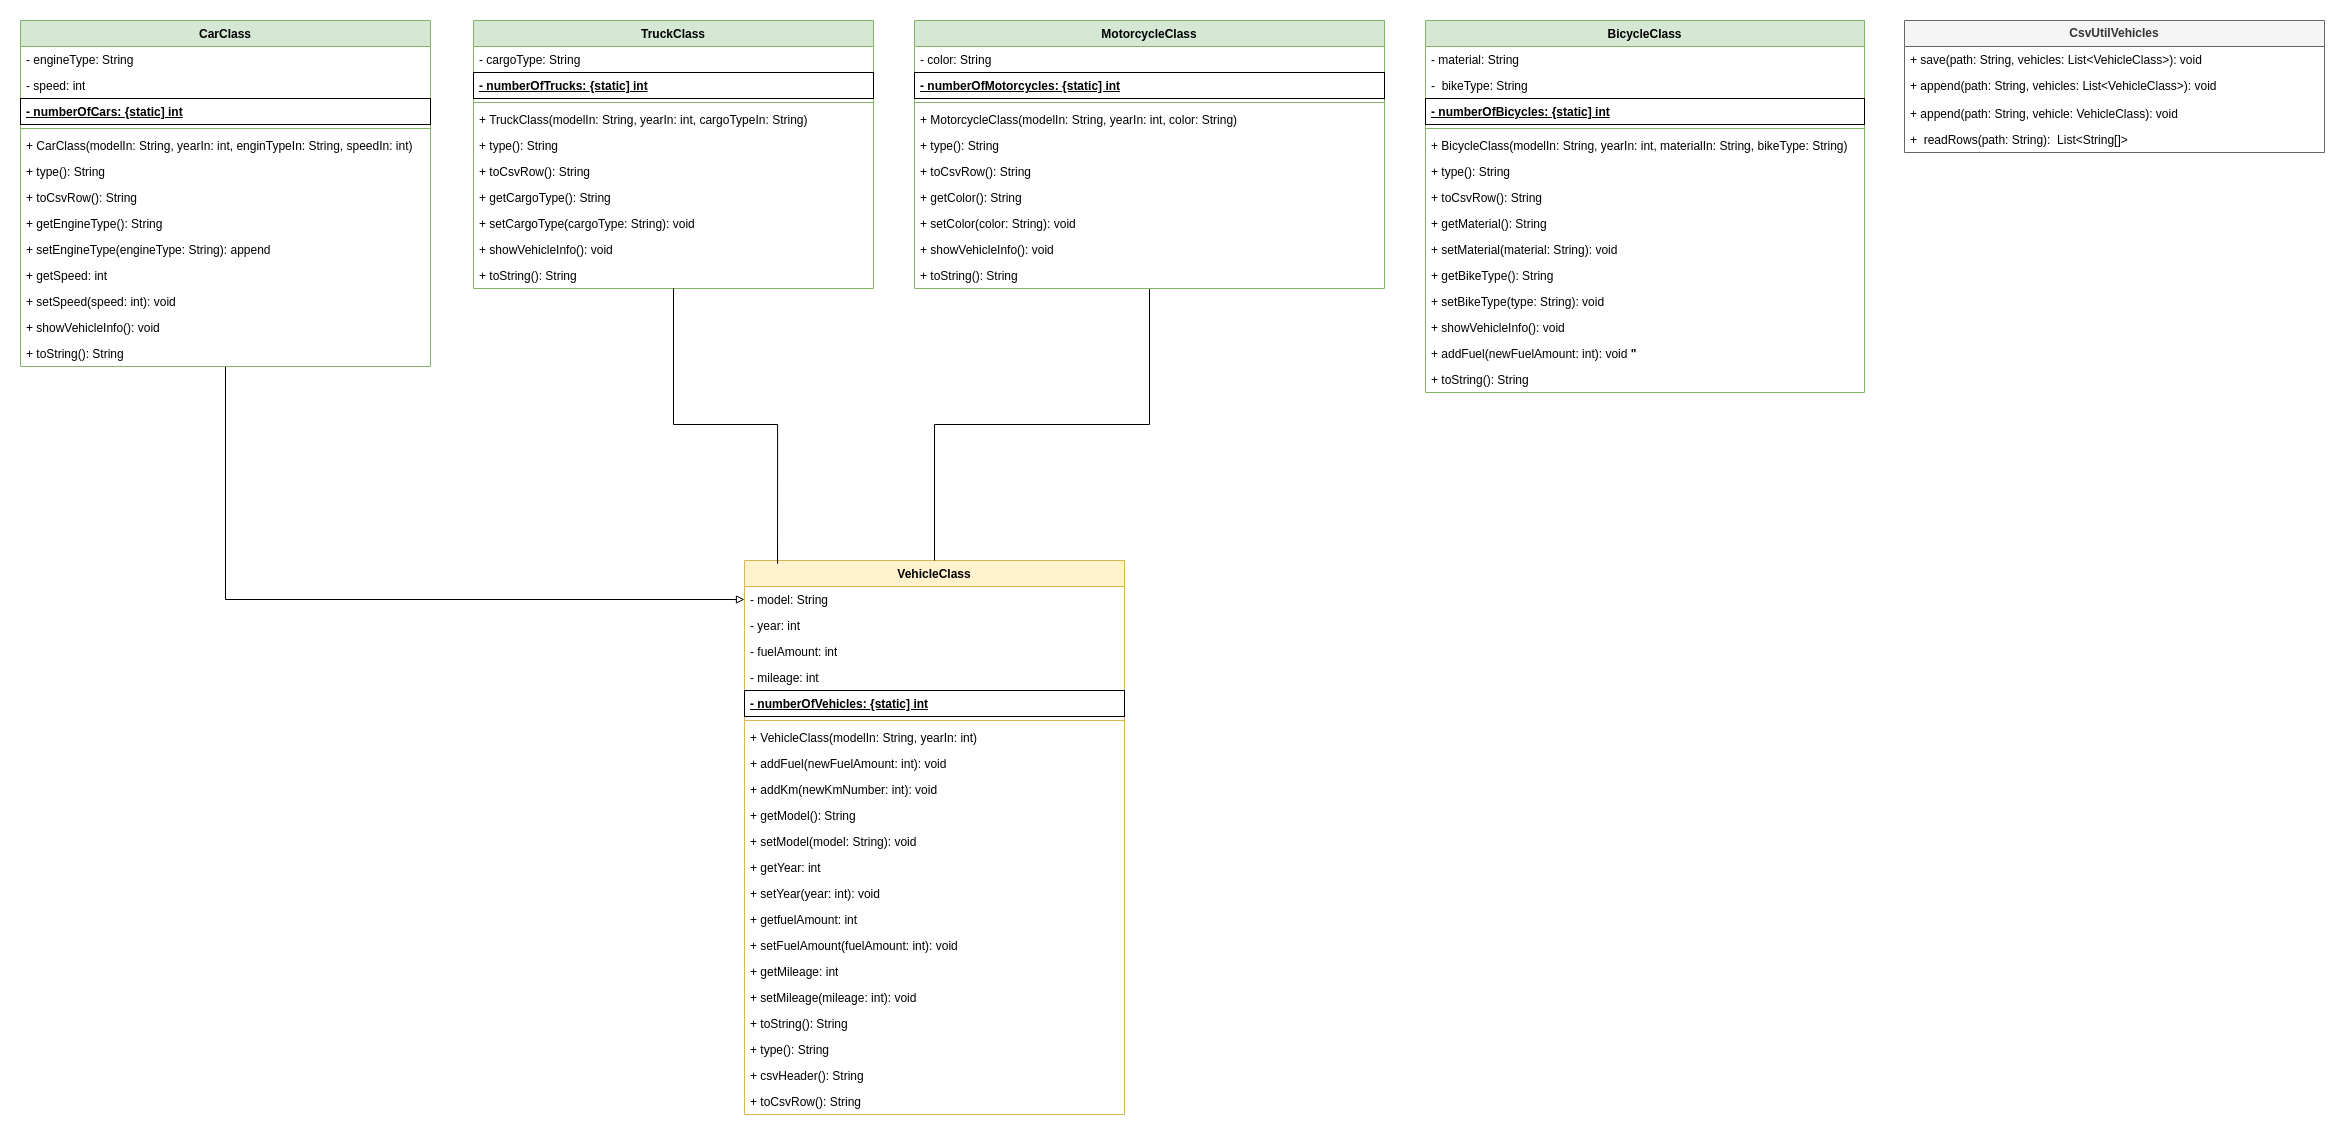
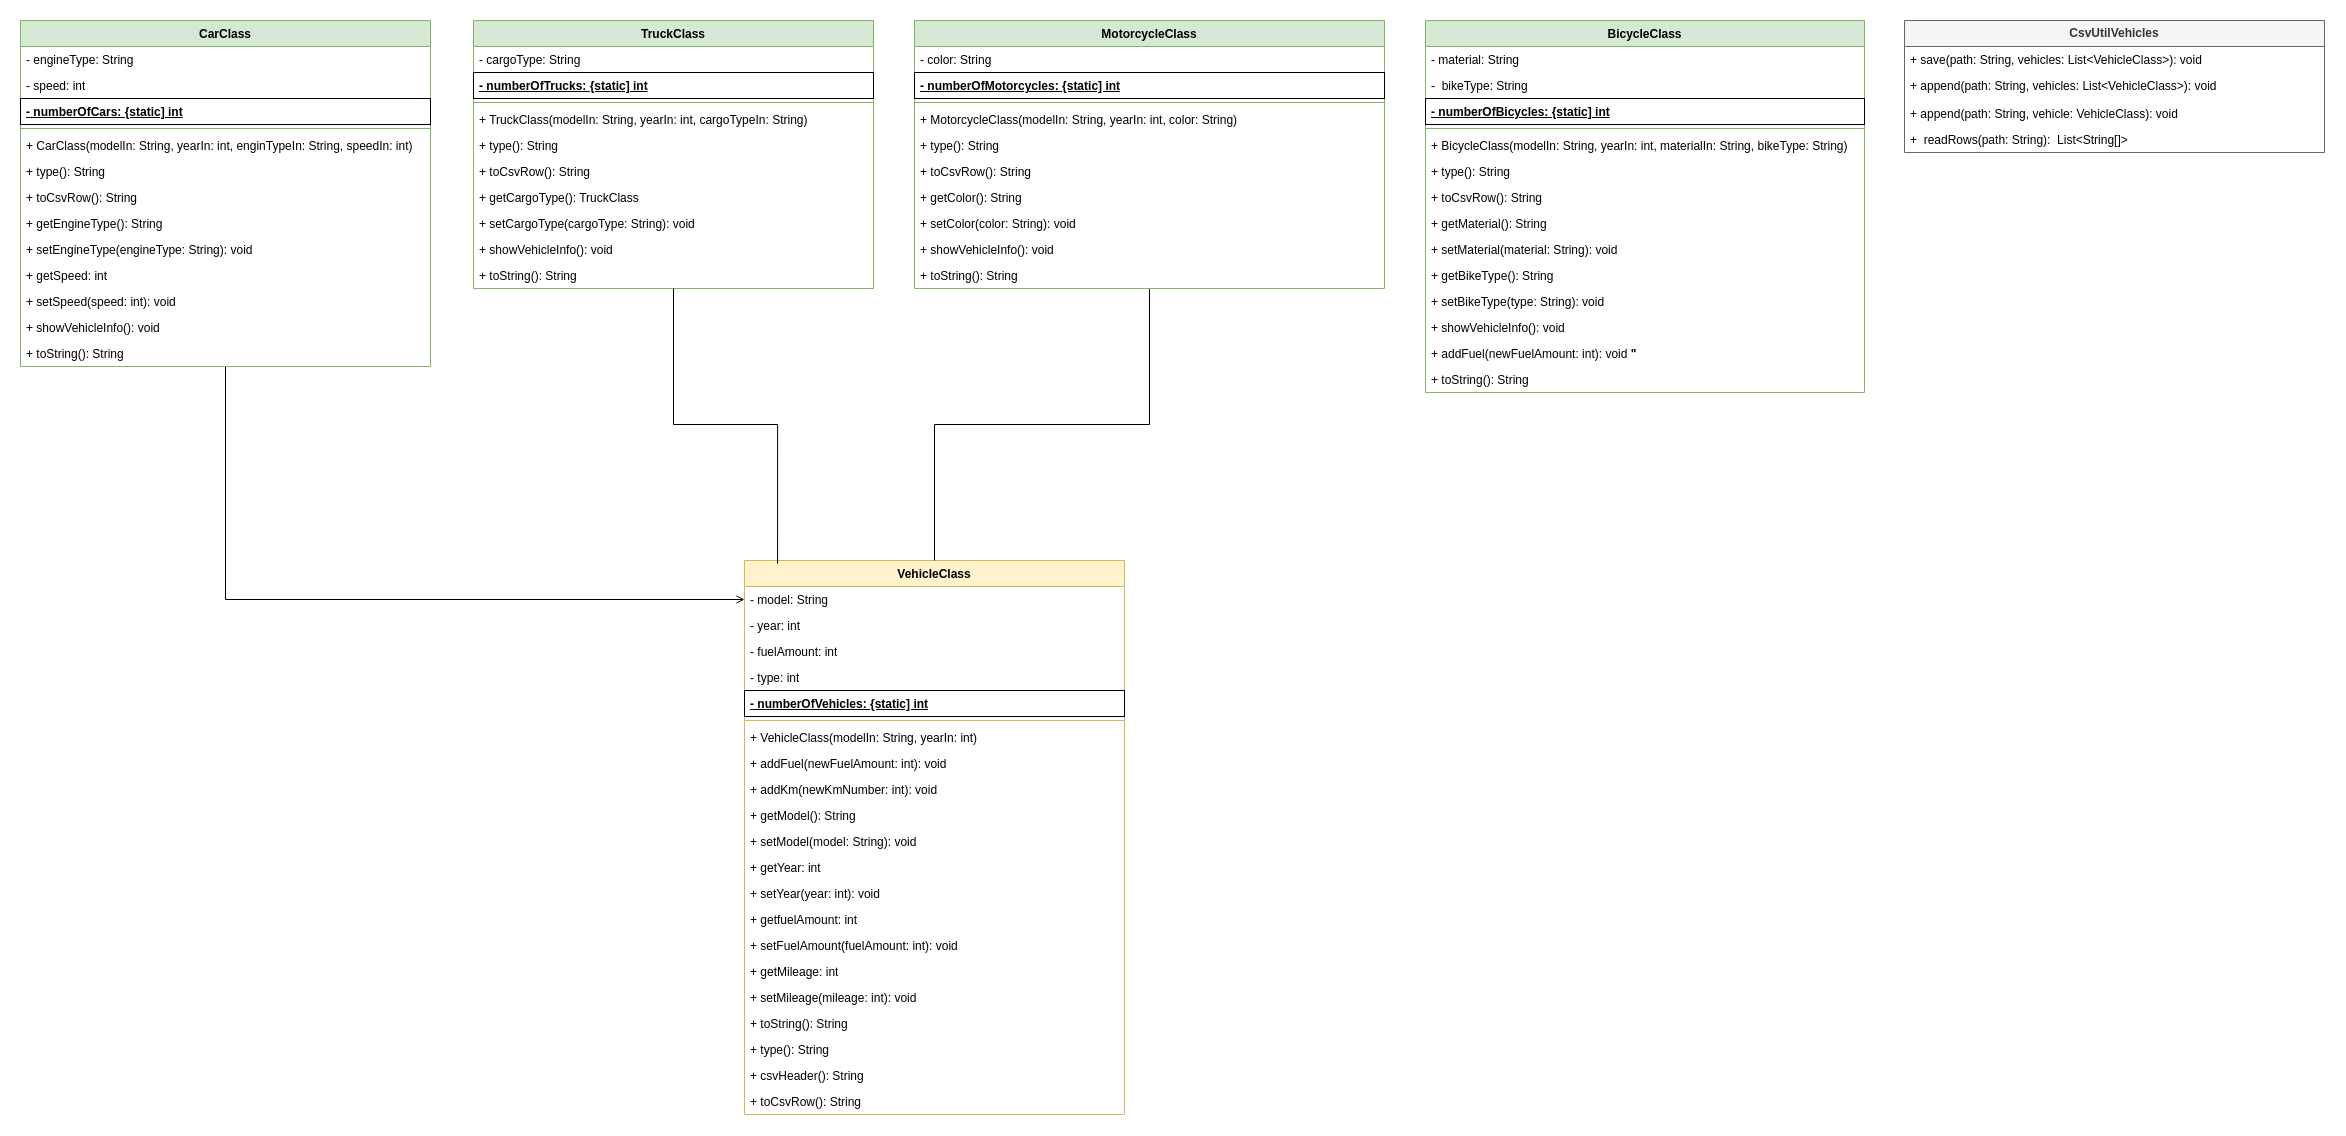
(554, 199) -> (567, 199)
(159, 251) -> (150, 251)
(735, 600) -> (738, 600)
(788, 679) -> (781, 679)
